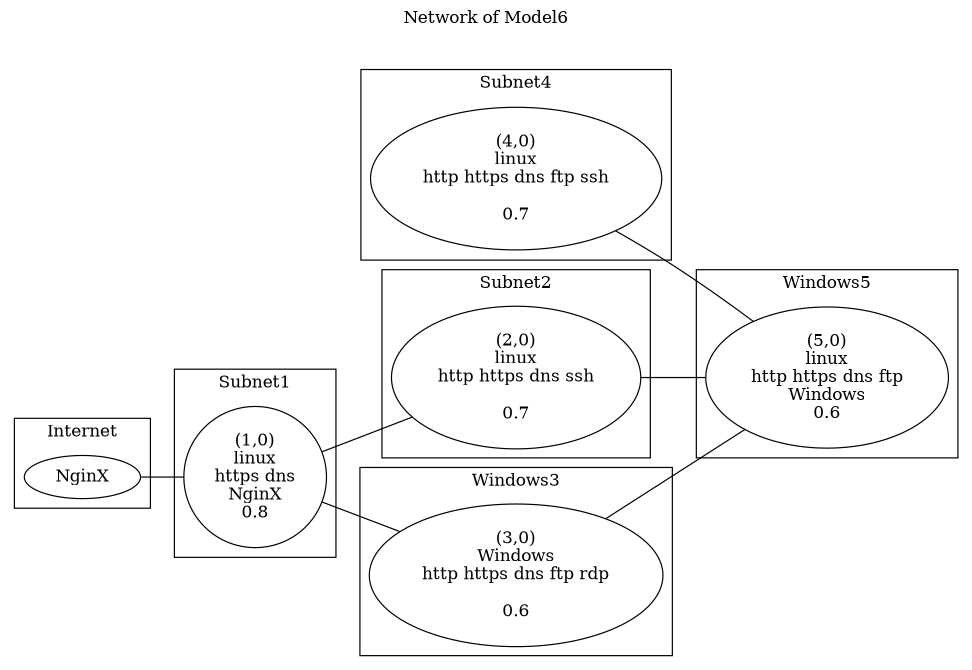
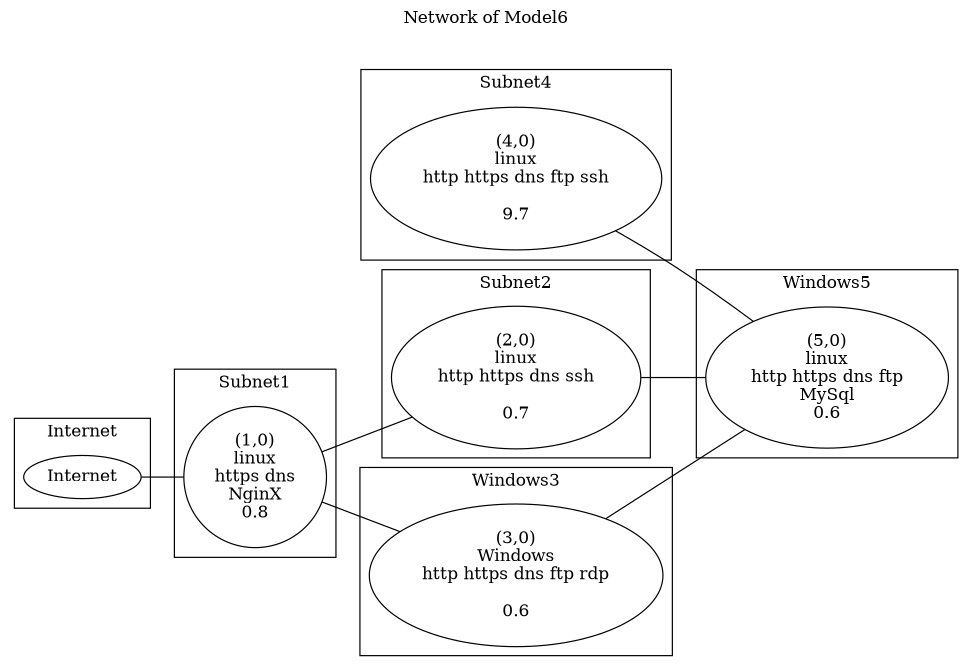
(516, 179) -> (516, 179)
(827, 378) -> (827, 378)
(82, 477) -> (82, 477)
